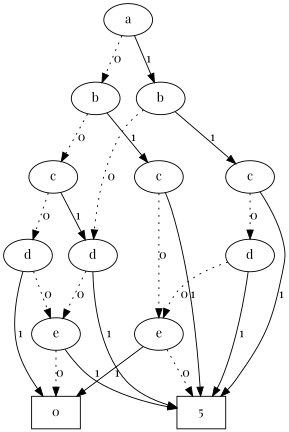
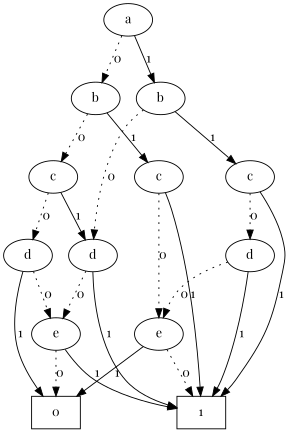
(201, 413) -> (201, 413)
